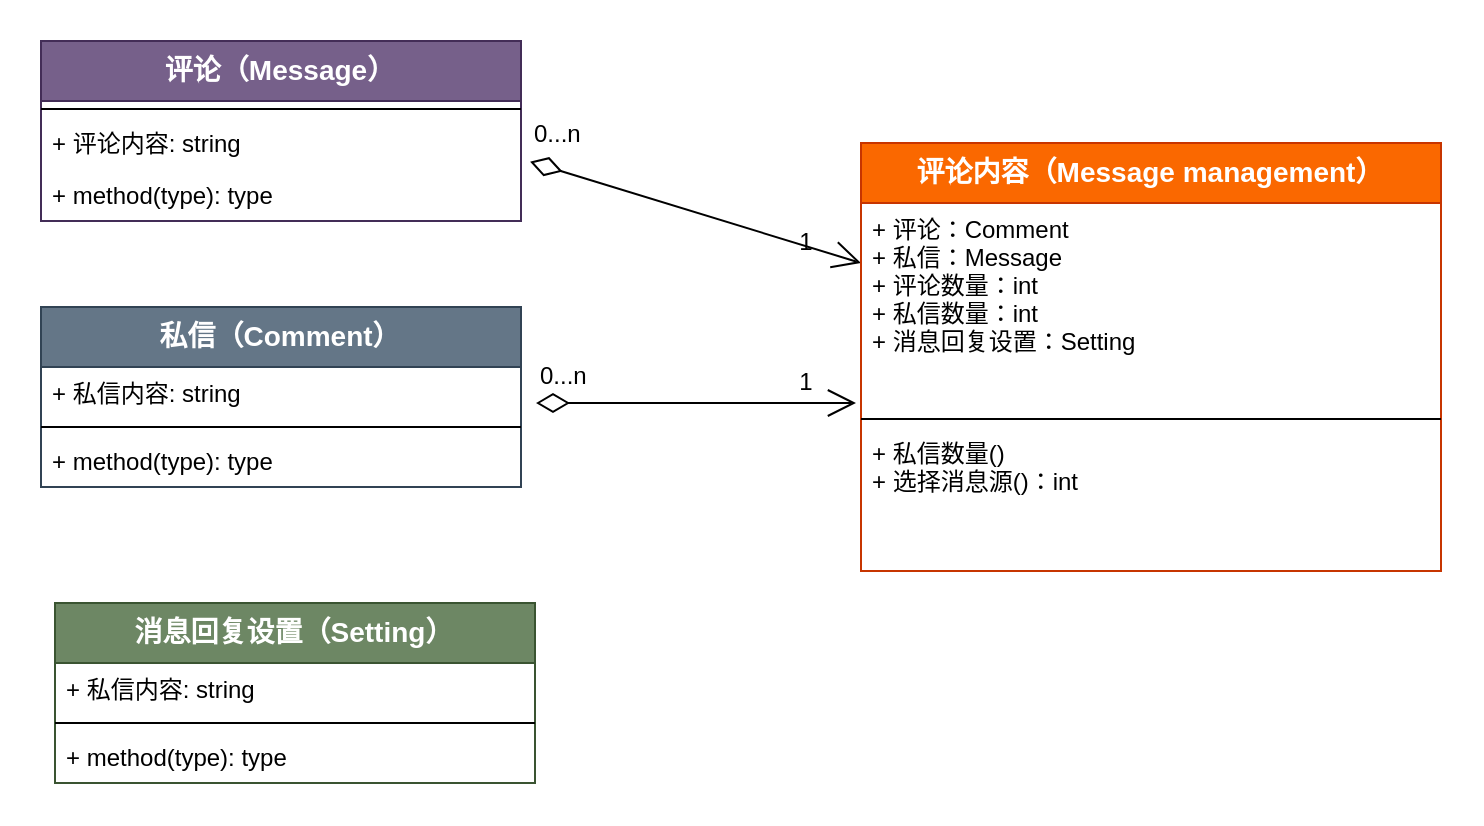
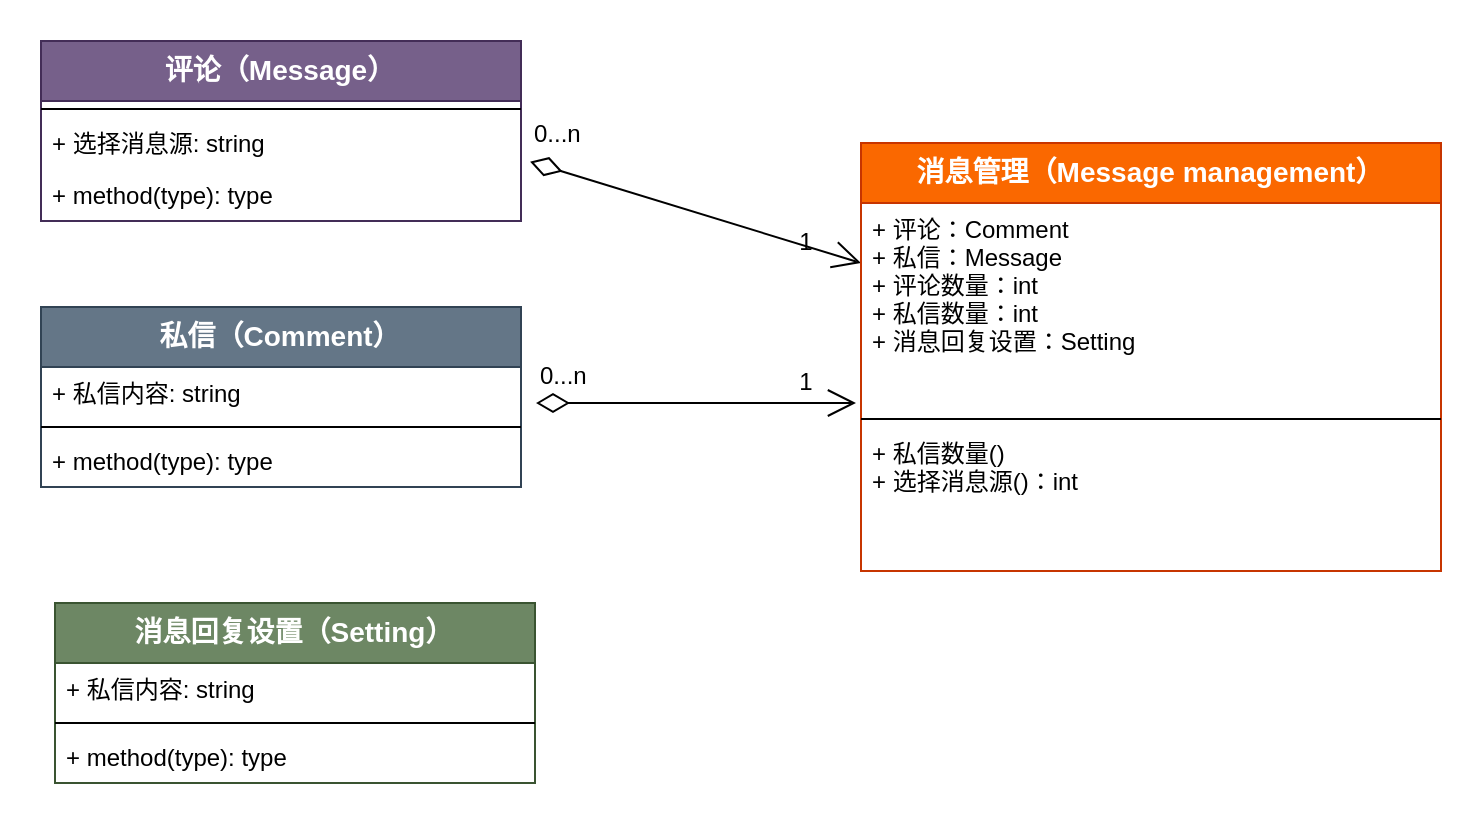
(155, 144) -> (167, 144)
(1150, 173) -> (1150, 173)
